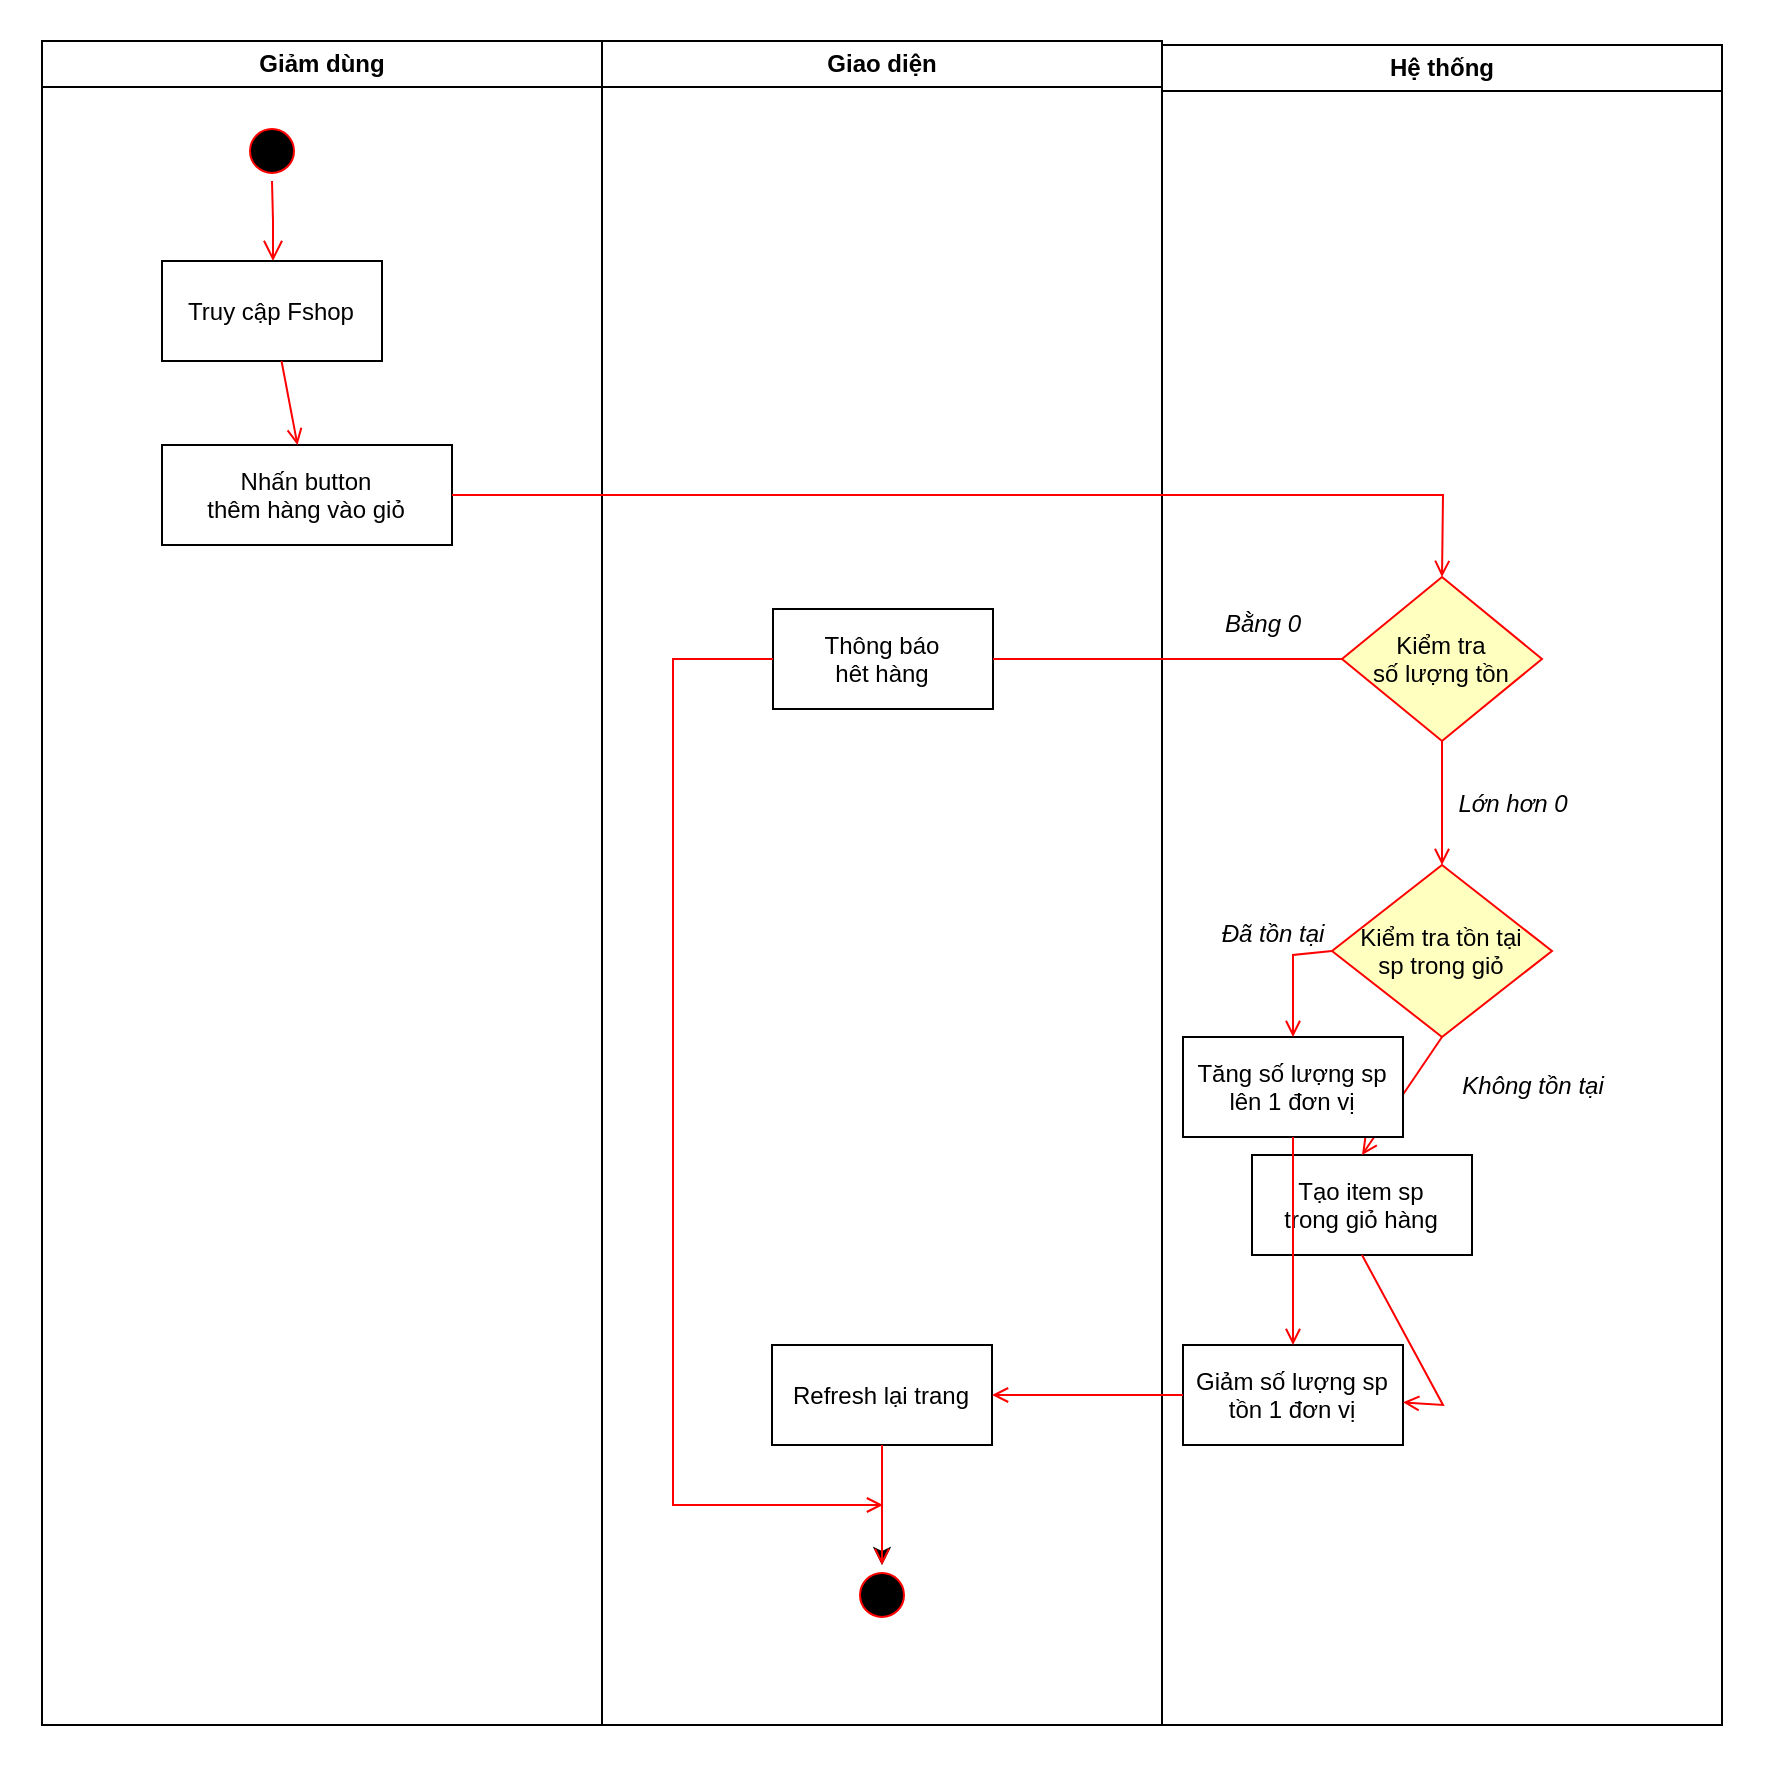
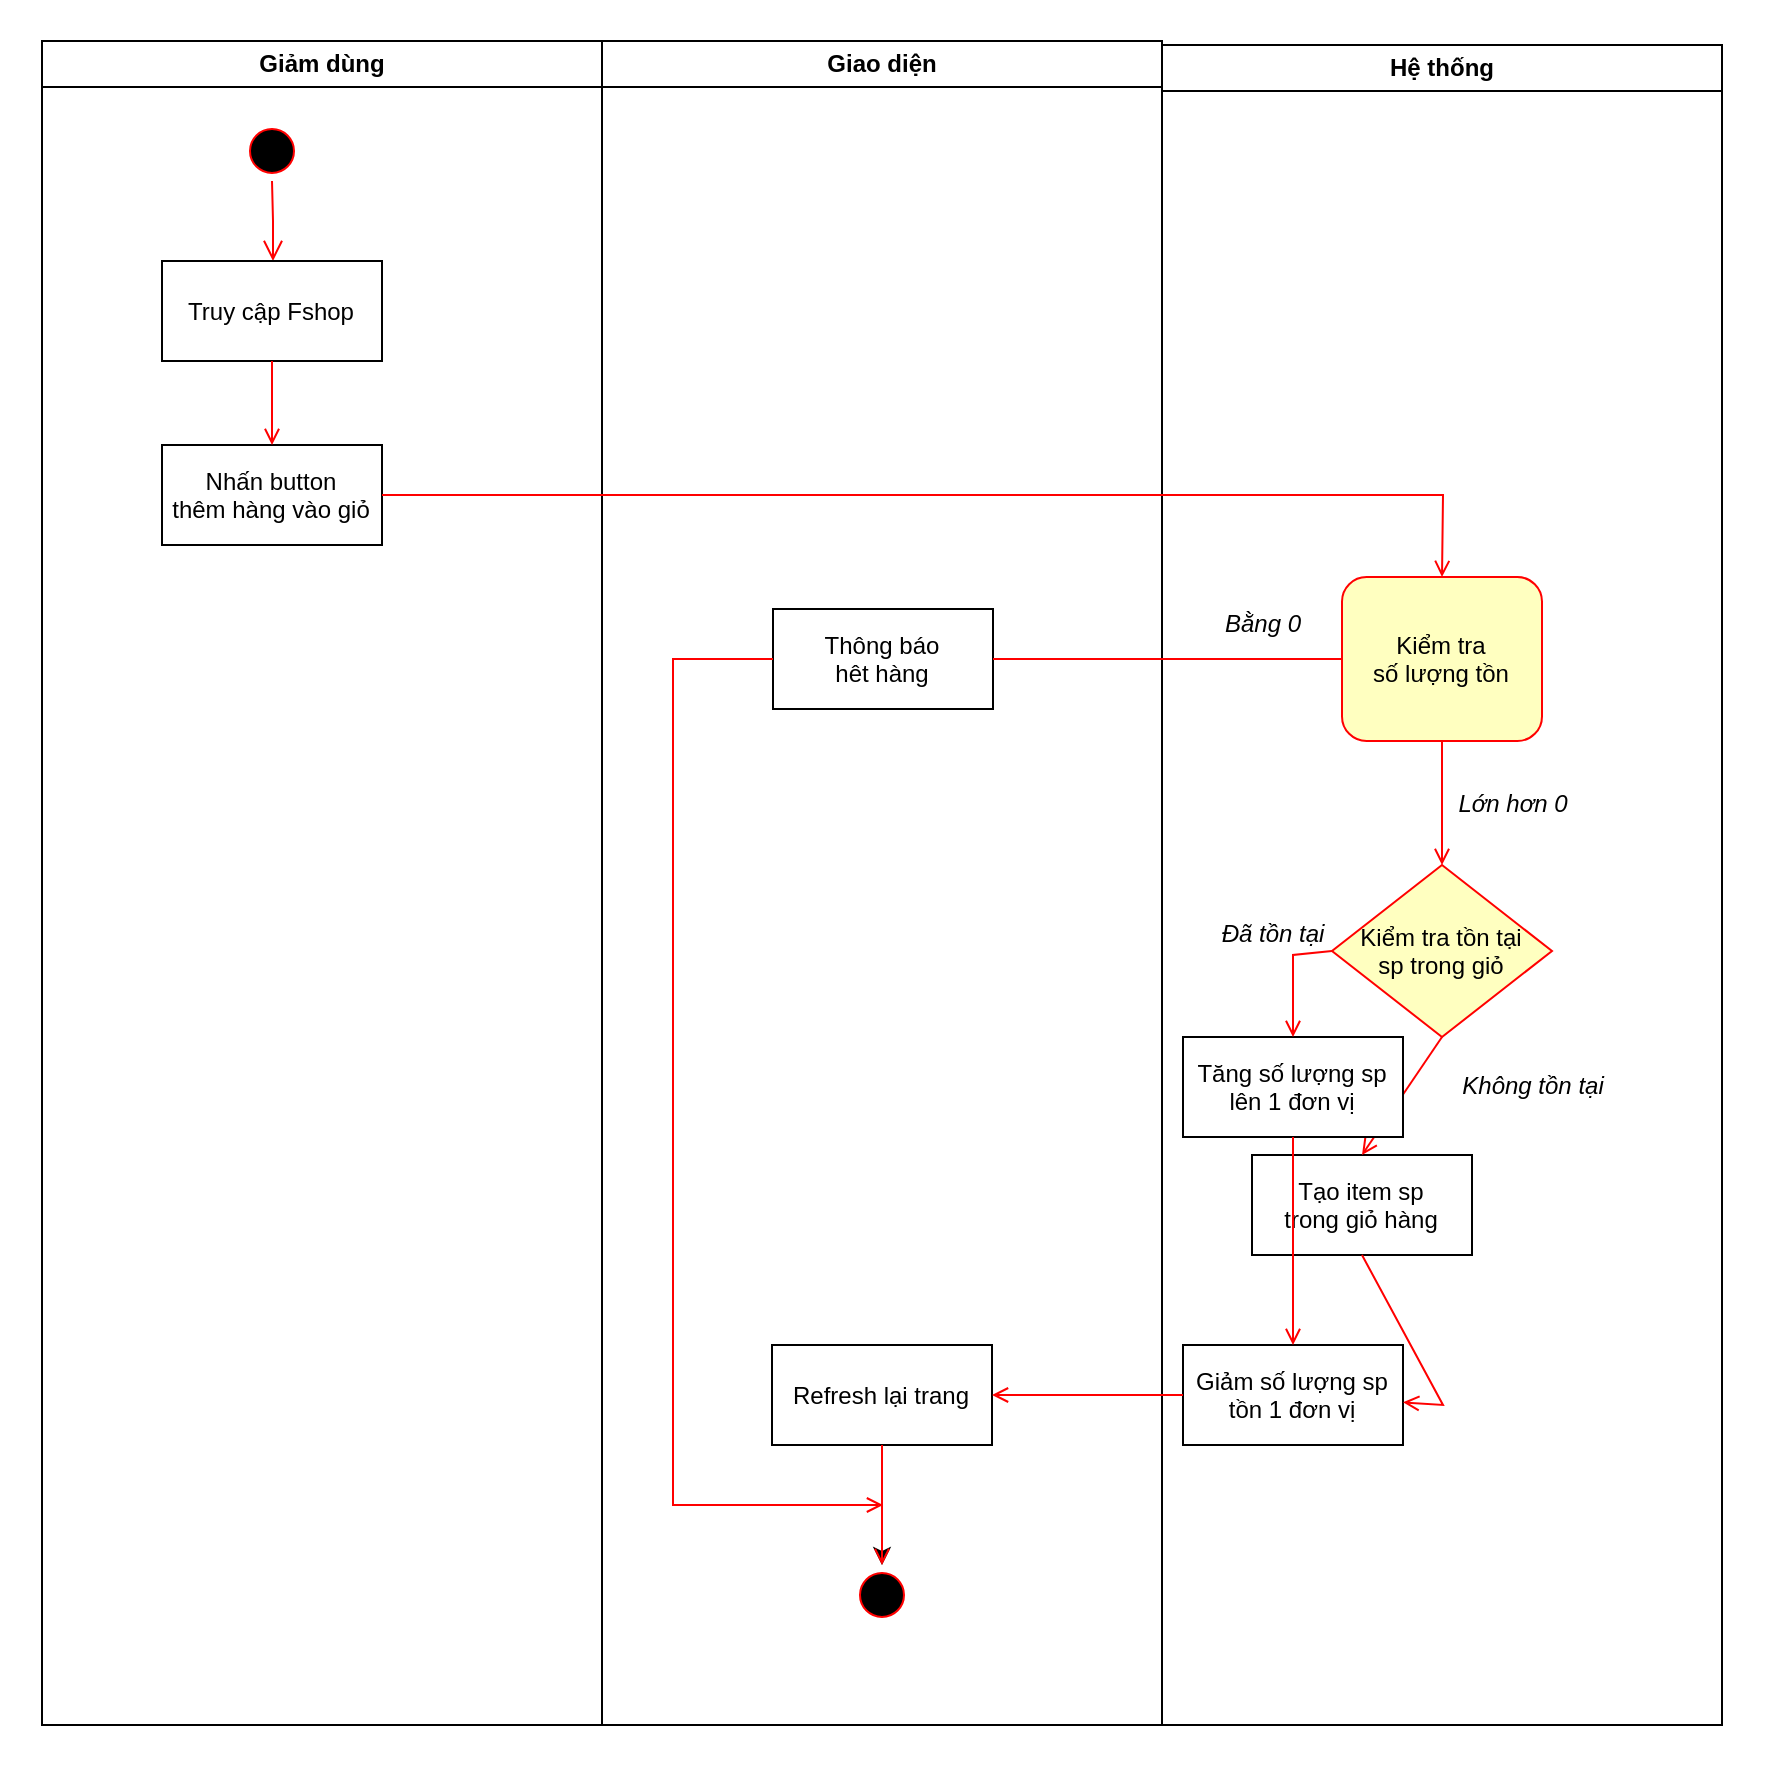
(307, 495) -> (272, 495)
(1442, 659) -> (1442, 659)
